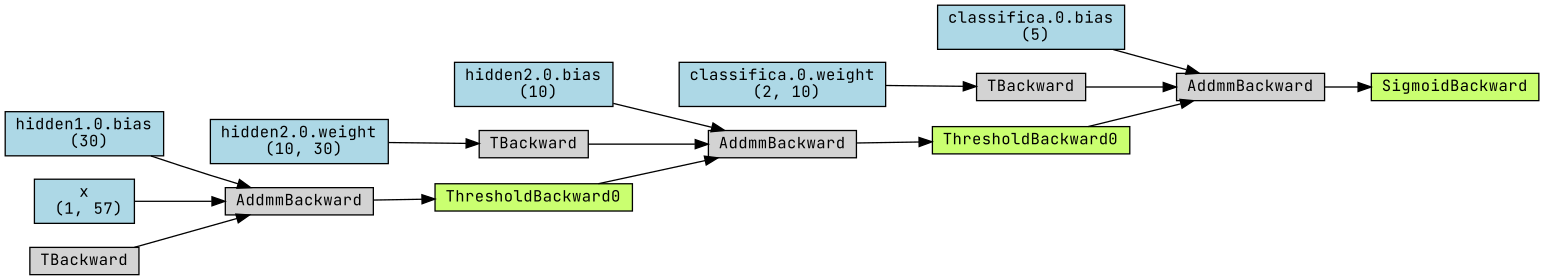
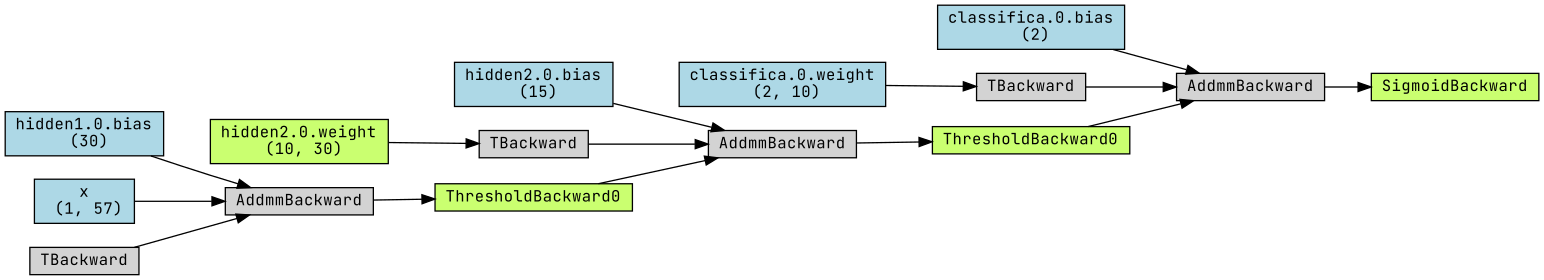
(1031, 27) -> (1031, 27)
(534, 84) -> (534, 84)
(299, 142) -> (299, 142)
